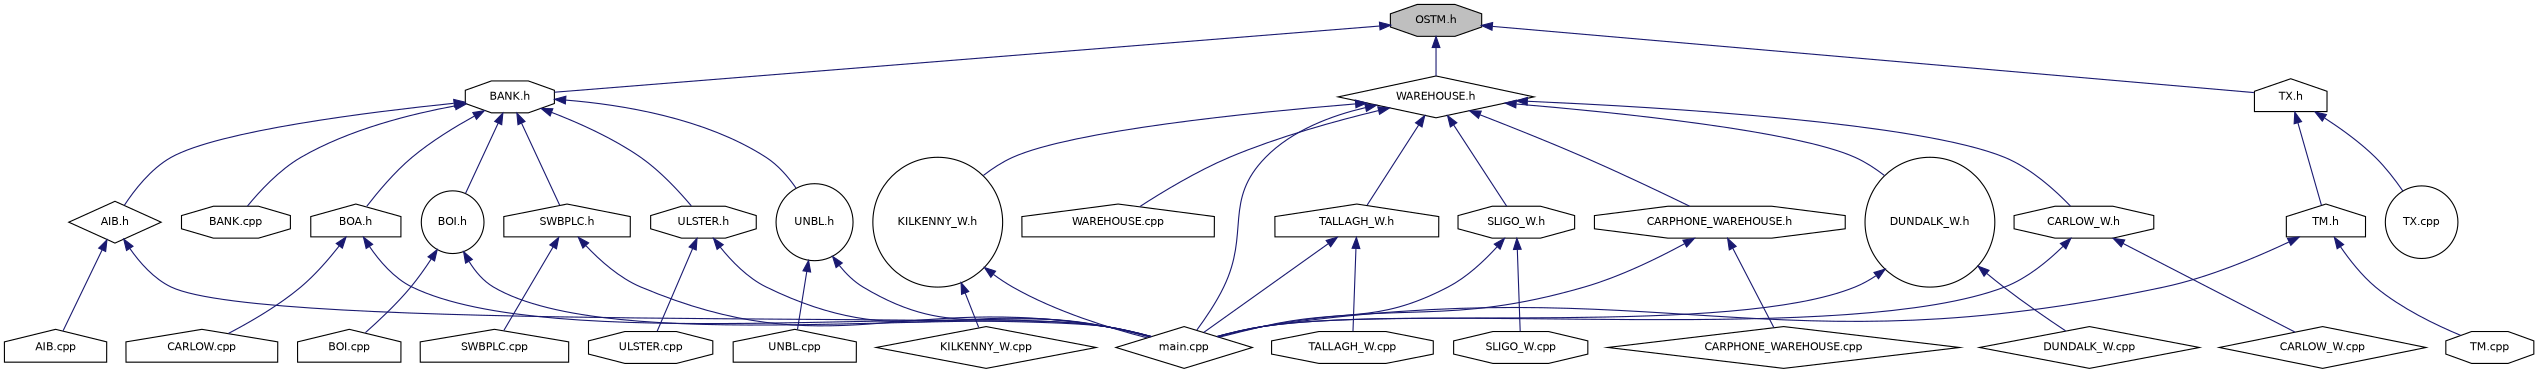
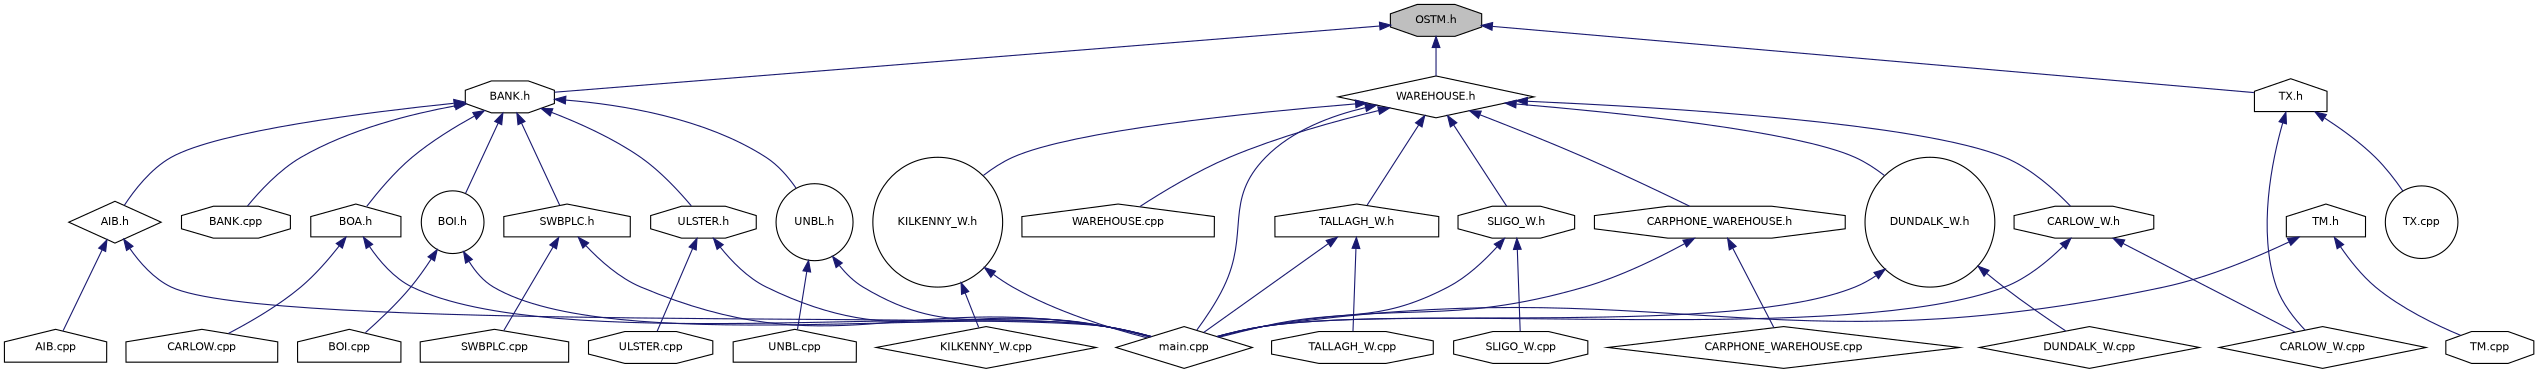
(2310, 164) -> (2267, 231)
